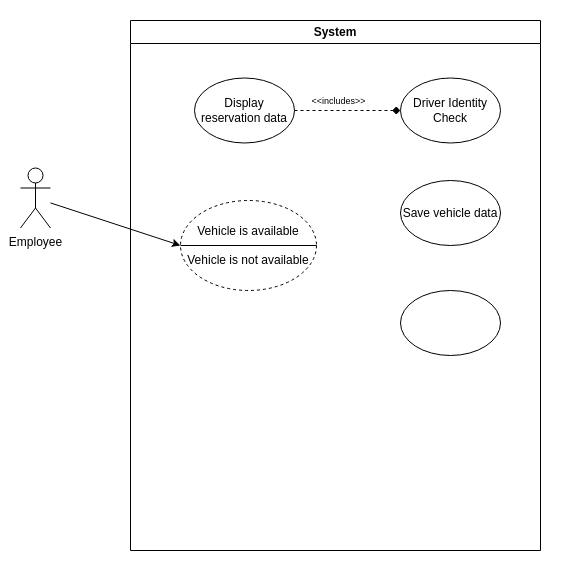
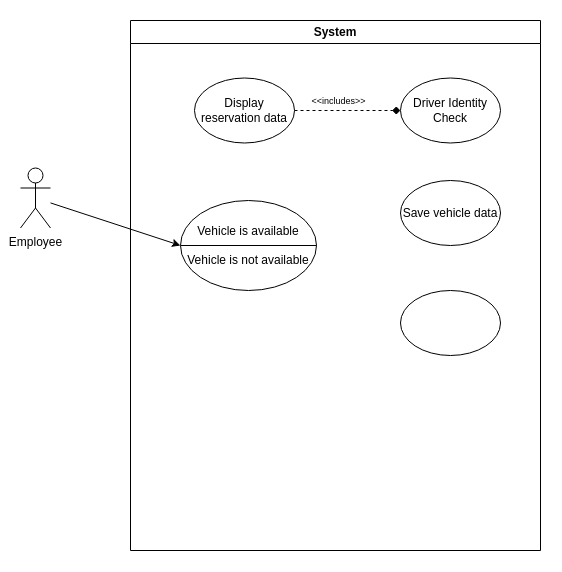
(249, 246) -> (249, 246)
